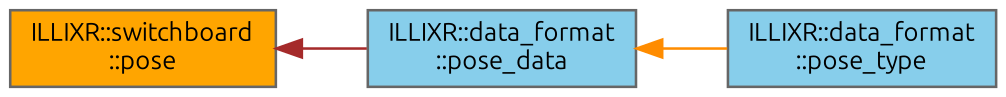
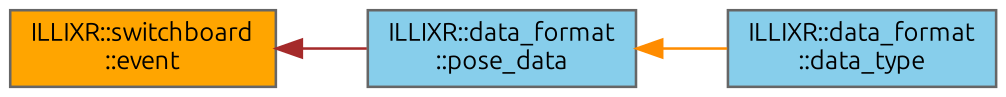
(143, 49) -> (143, 49)
(862, 49) -> (862, 49)
